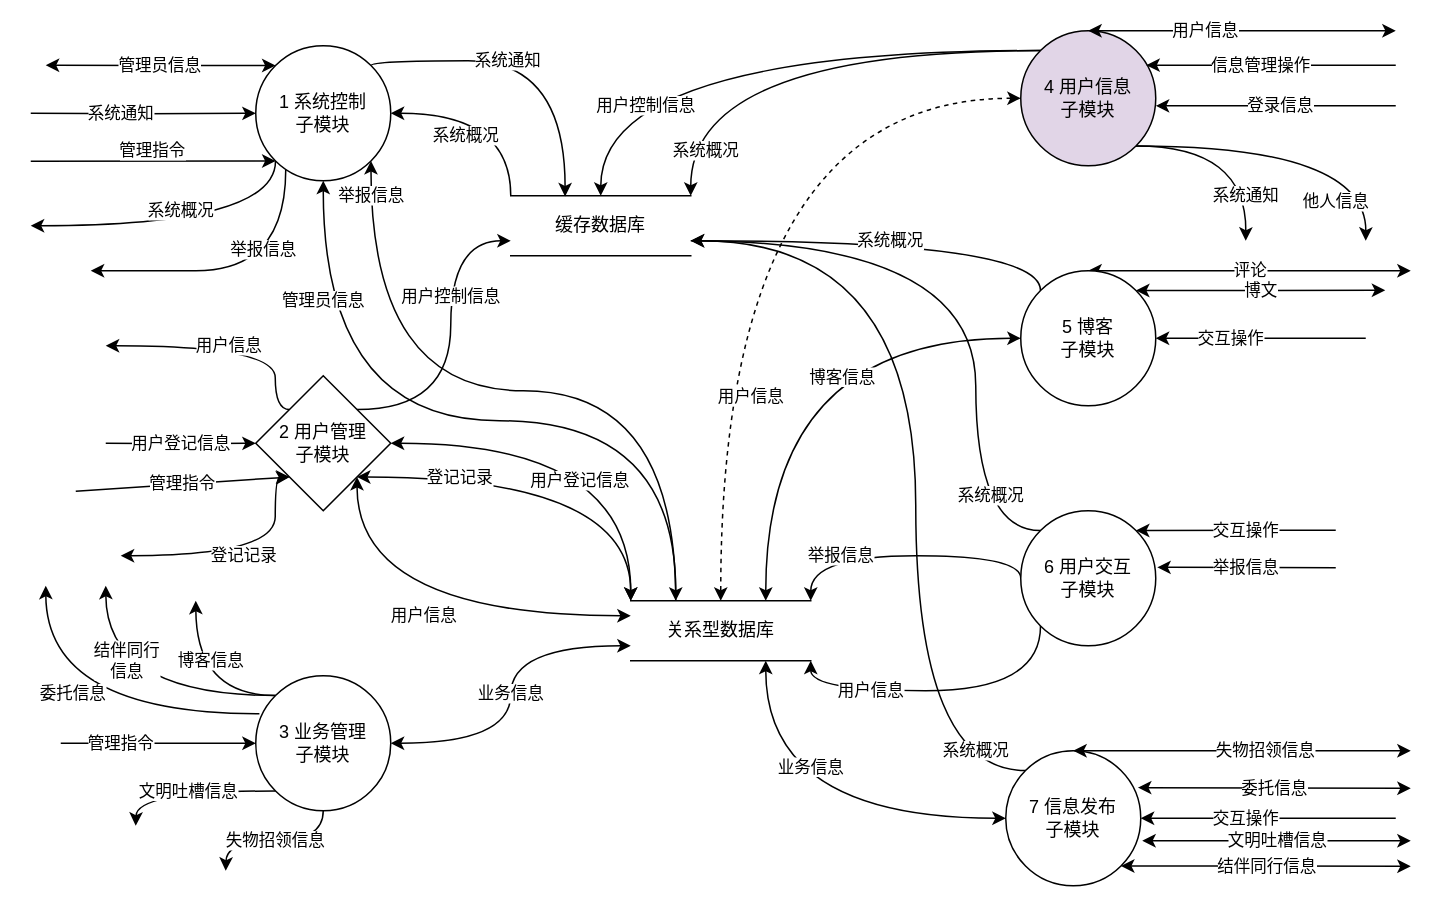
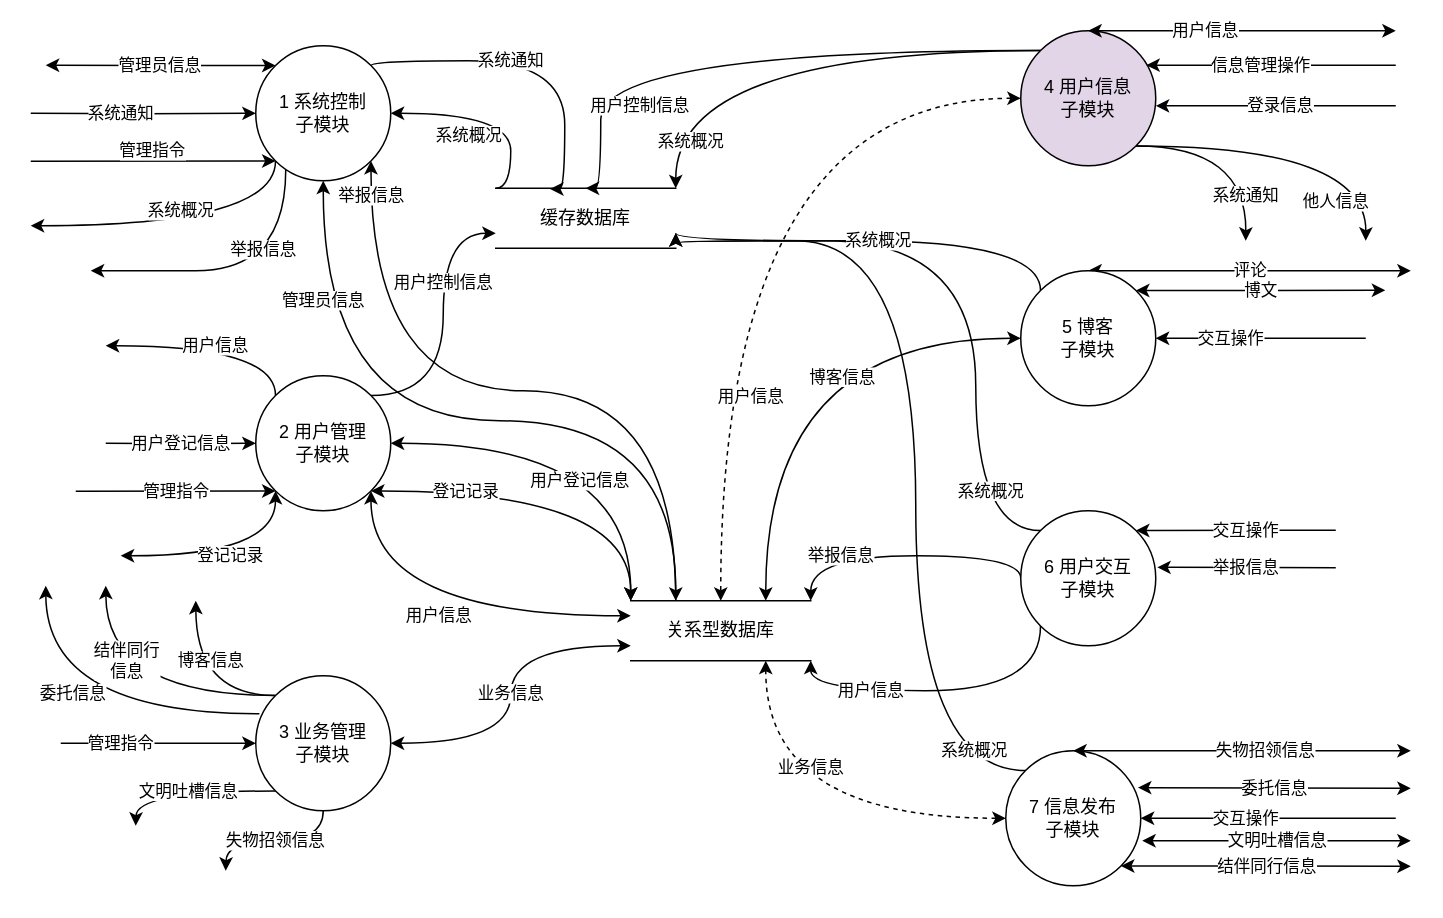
(601, 226) -> (586, 218)
(323, 443) -> (323, 443)
(901, 810) -> (901, 810)
